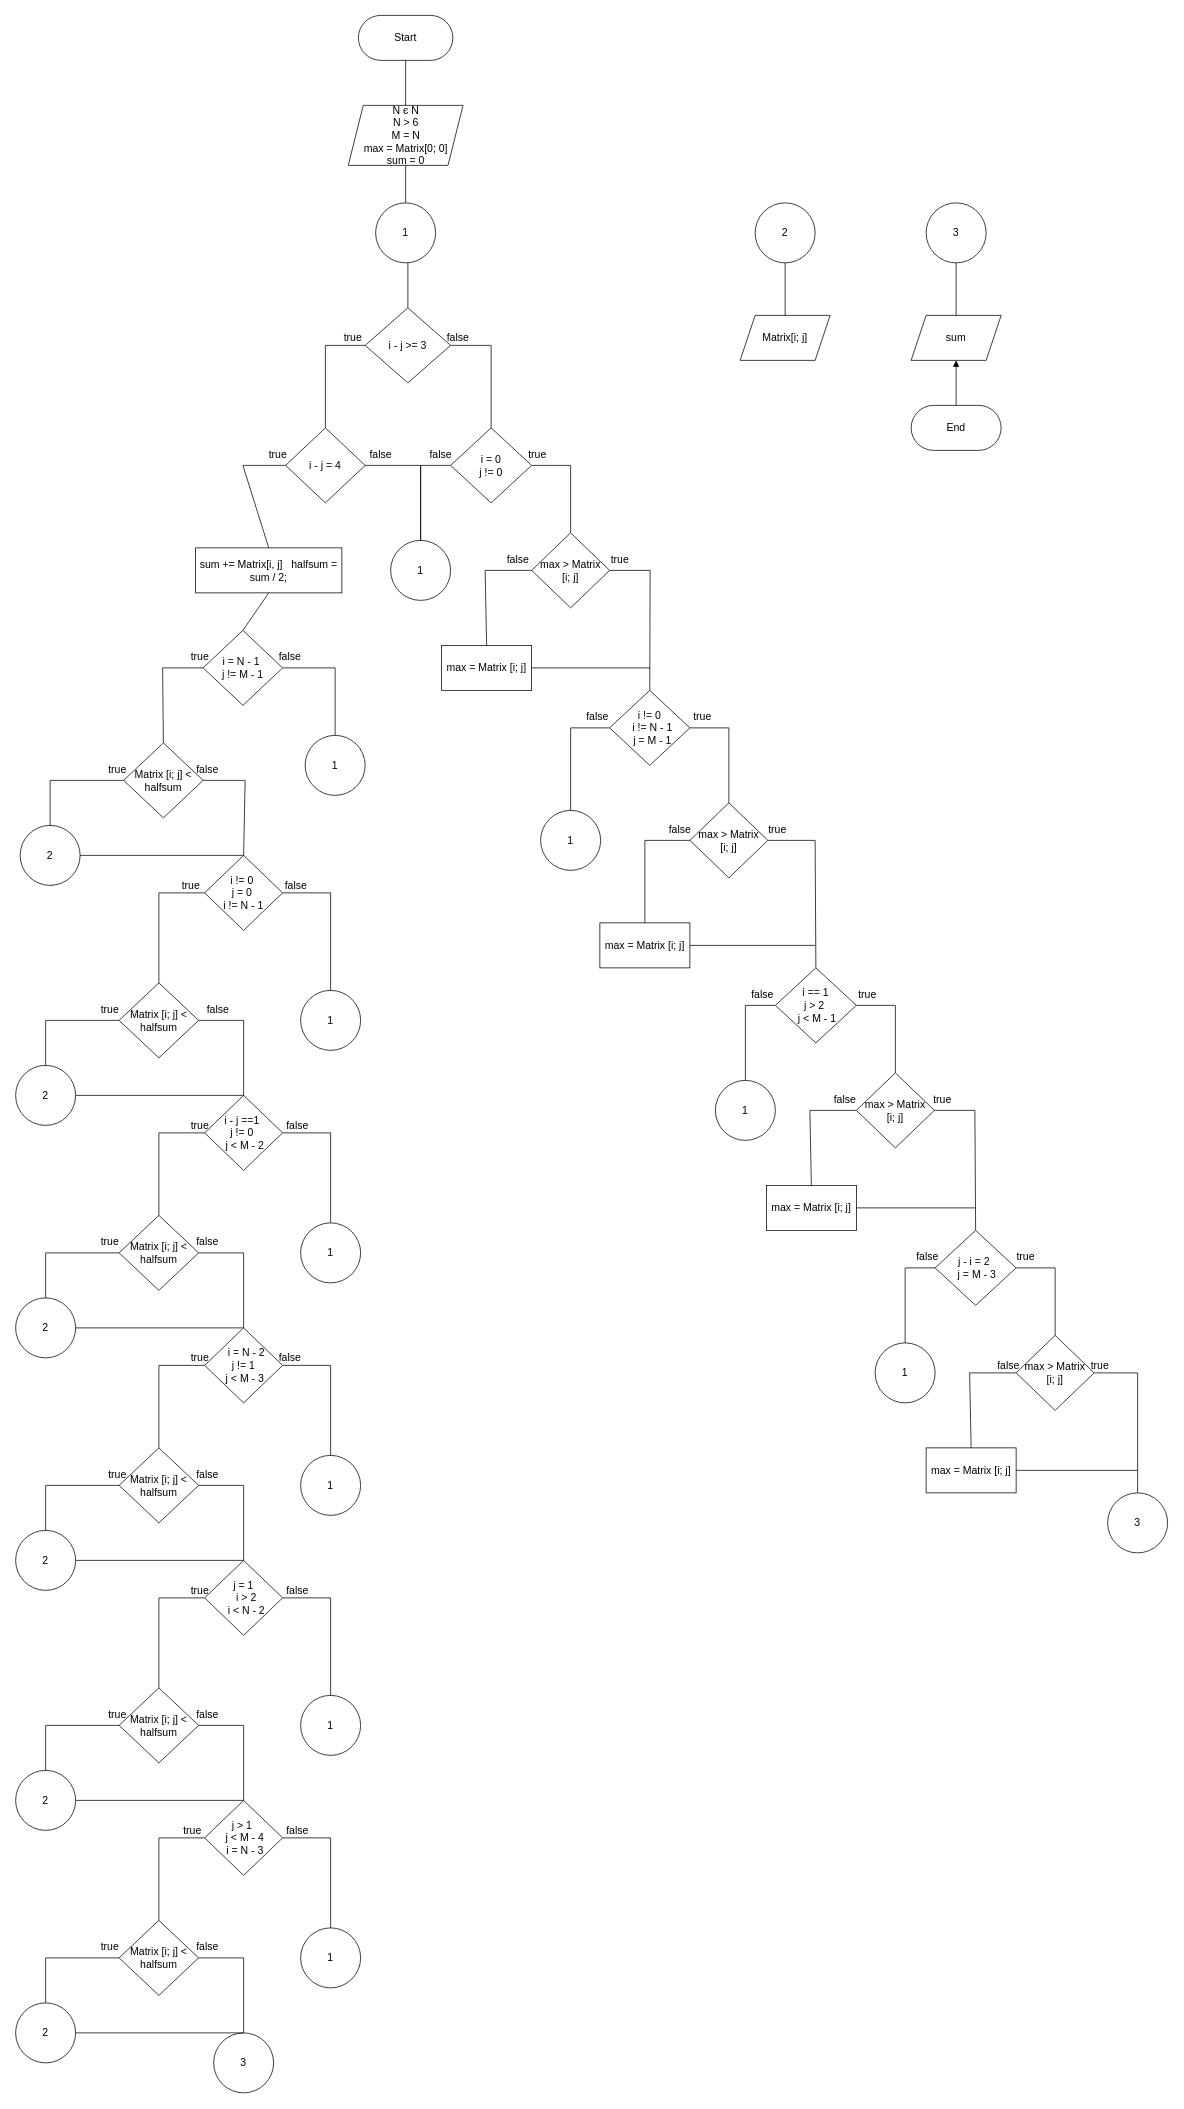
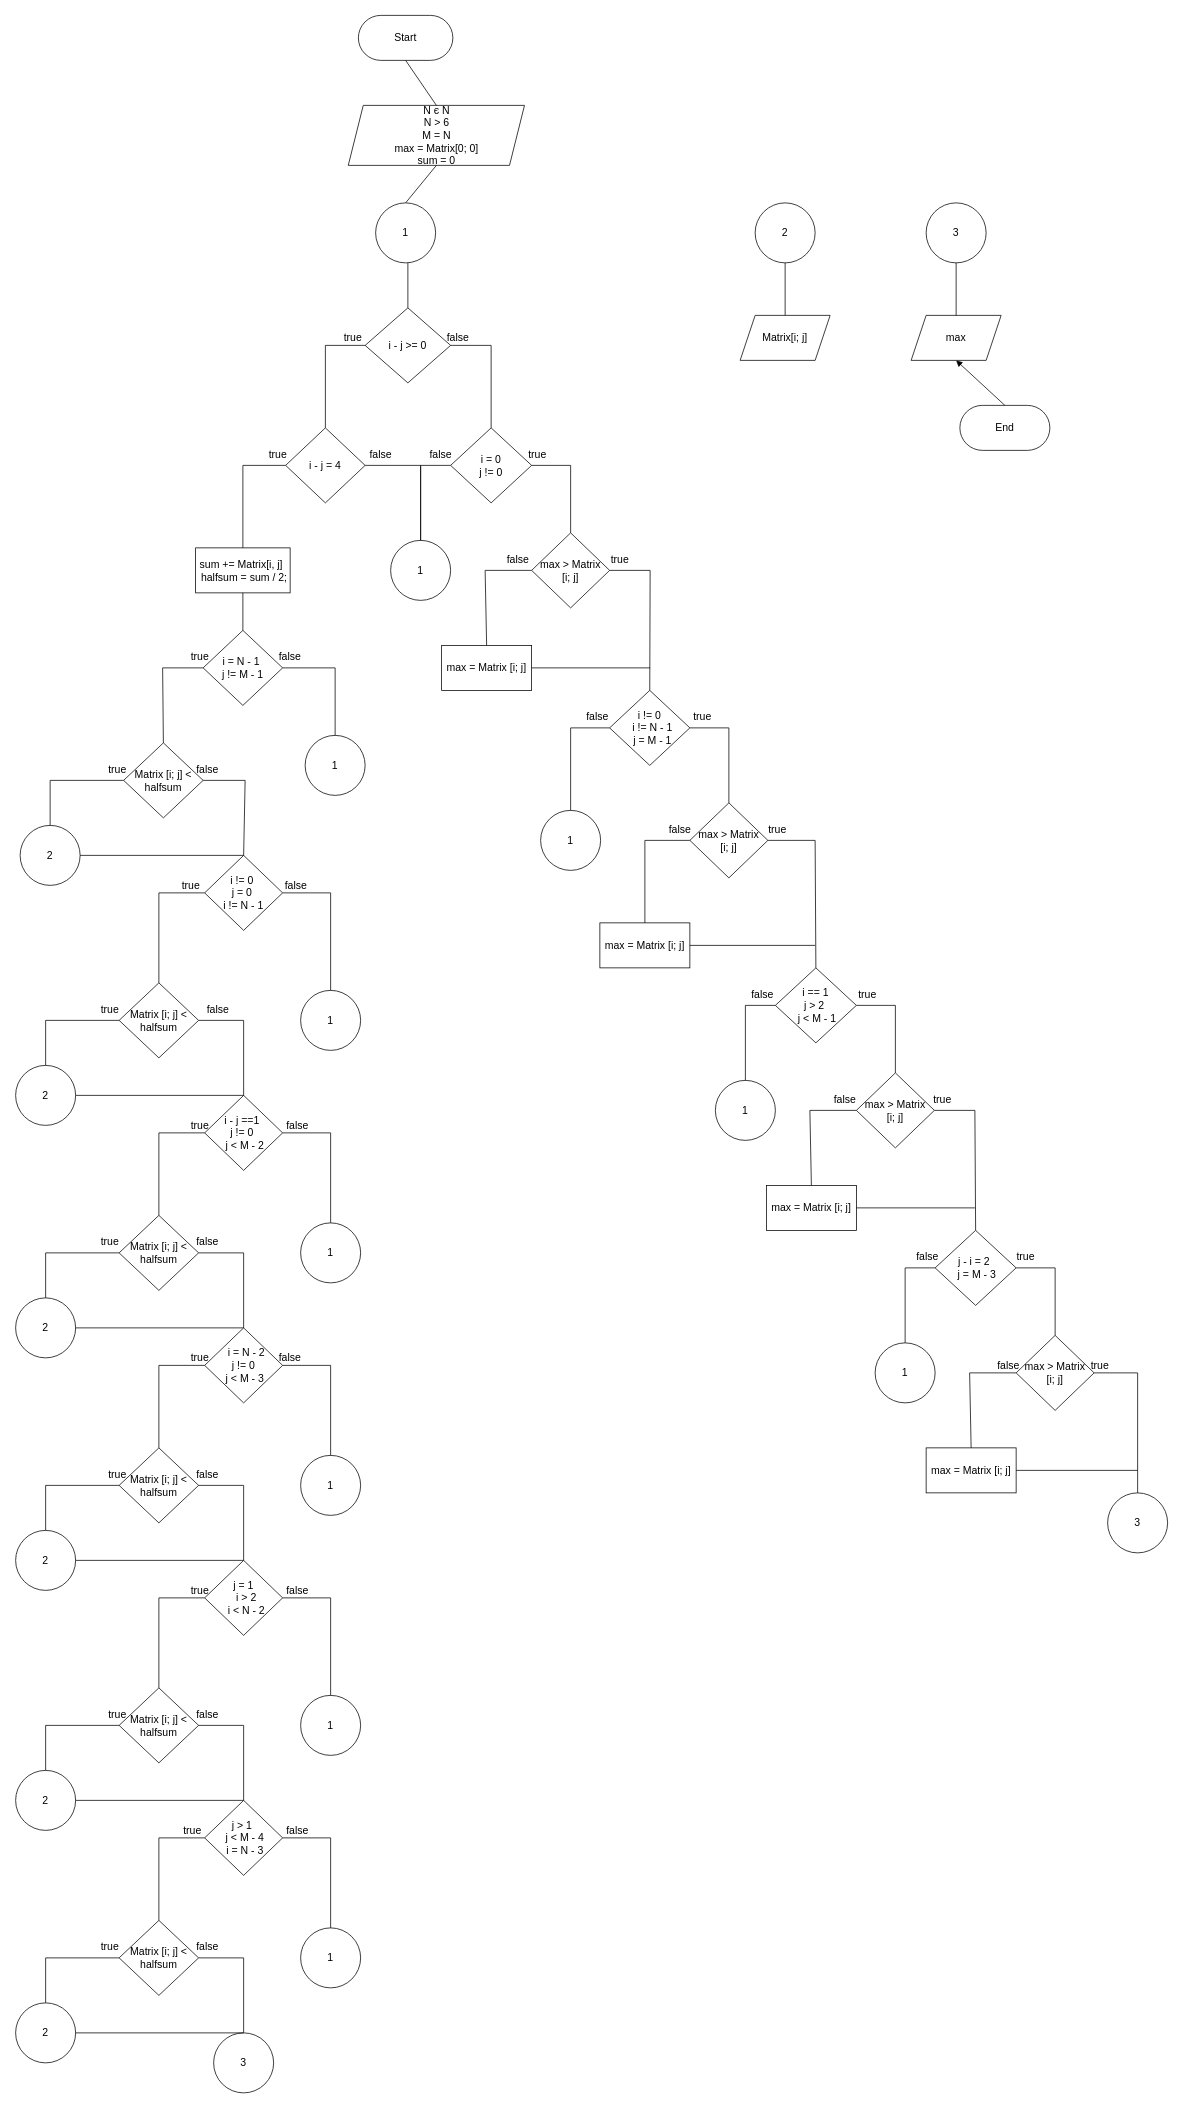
(405, 135) -> (436, 135)
(956, 338) -> (956, 338)
(408, 345) -> (408, 345)
(956, 428) -> (1005, 428)
(269, 570) -> (243, 570)
(243, 1365) -> (243, 1365)
